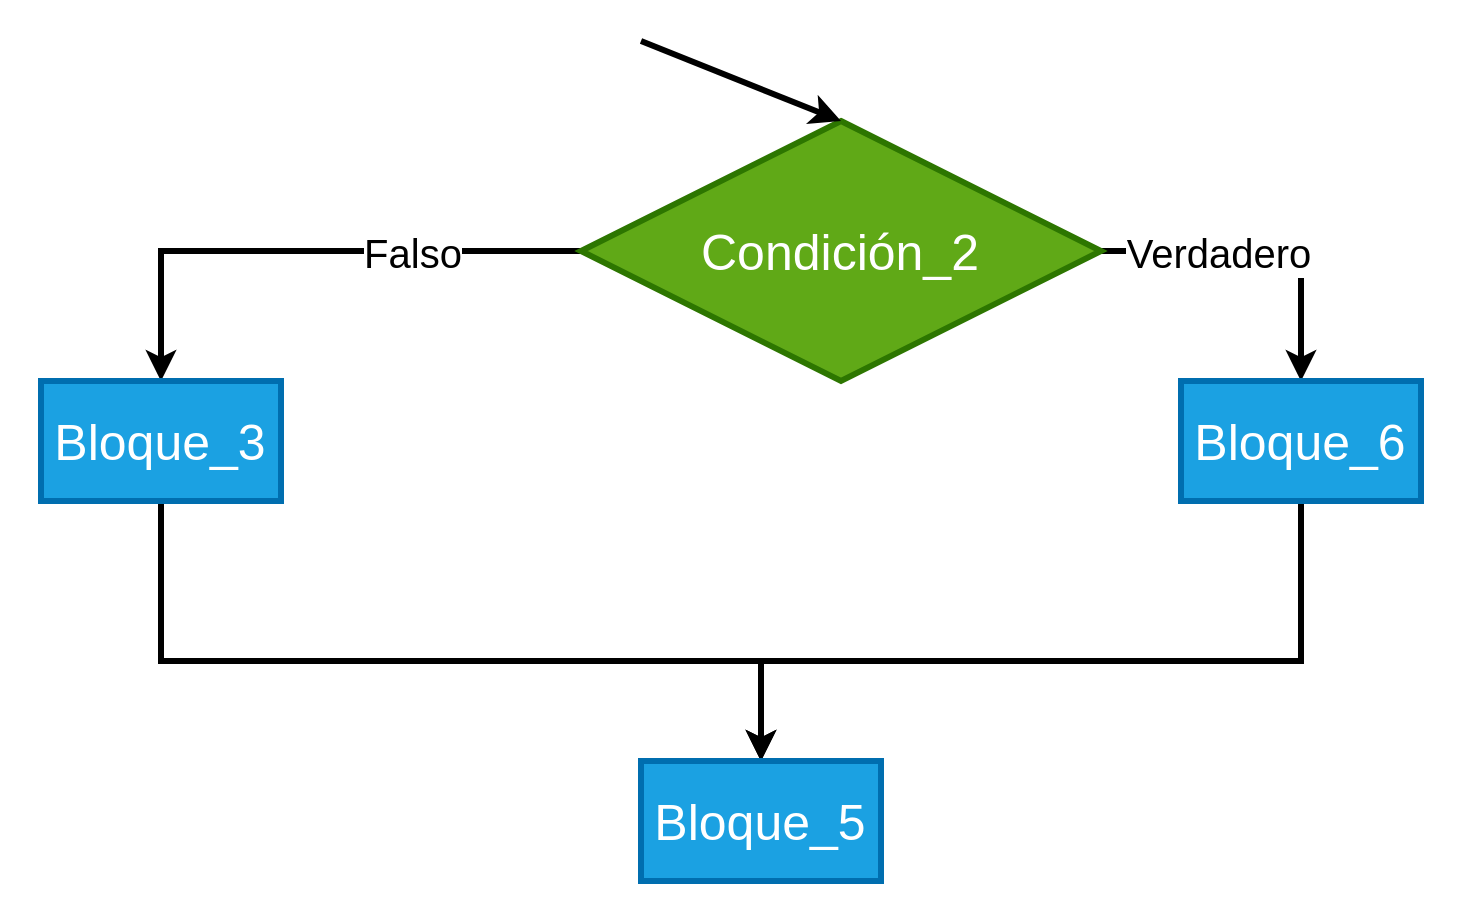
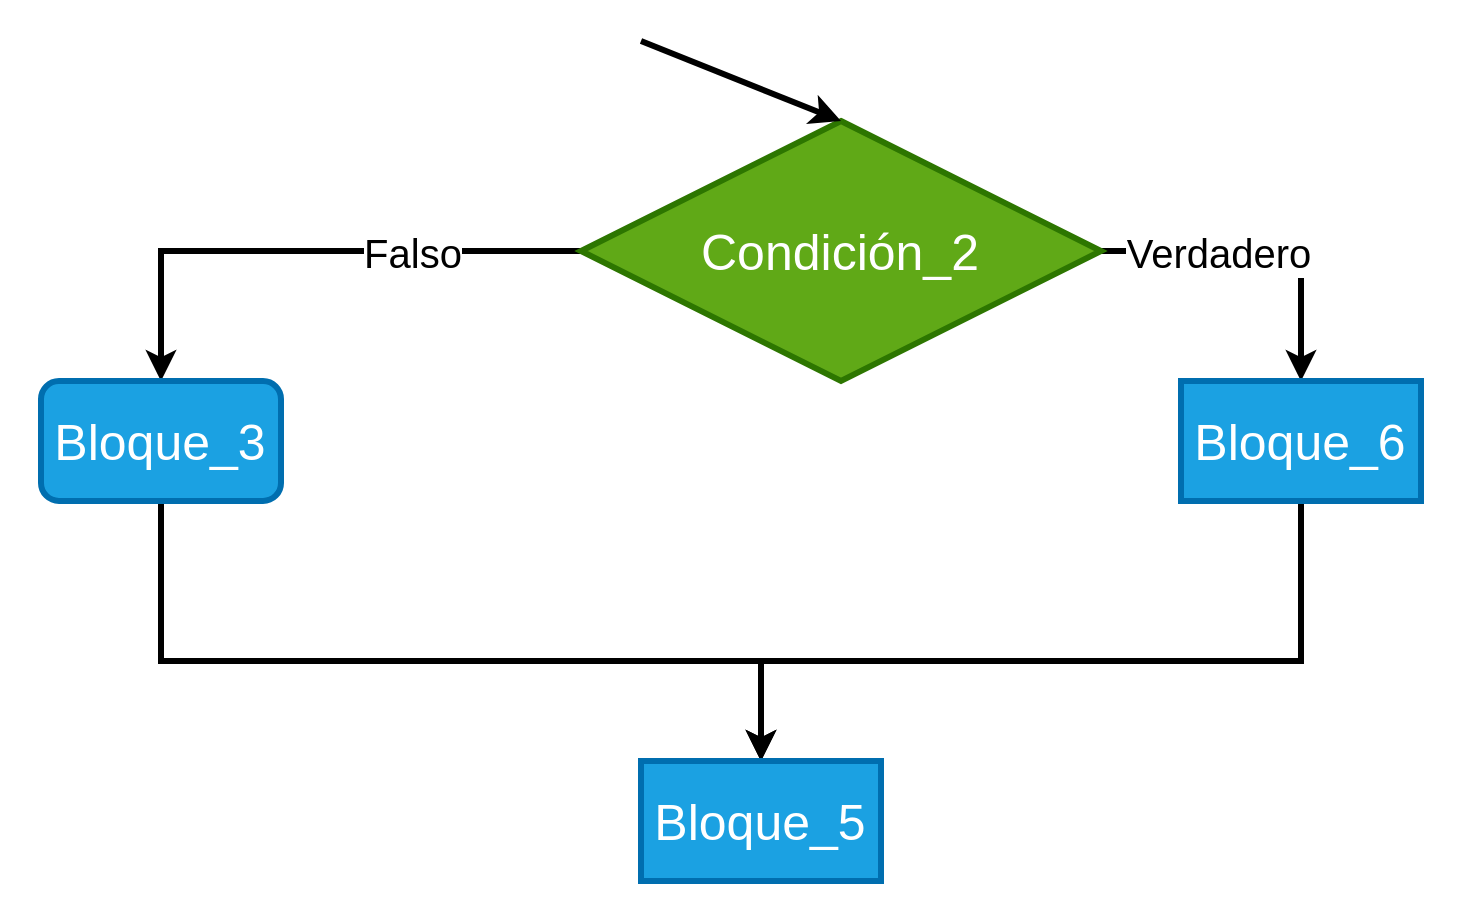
(161, 441) -> (161, 441)
